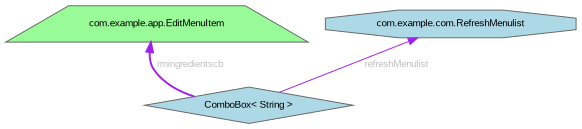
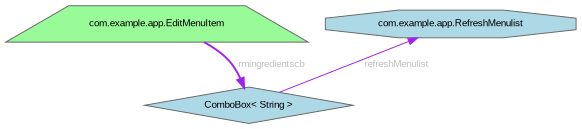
(451, 24) -> (451, 24)
(165, 81) -> (226, 57)
